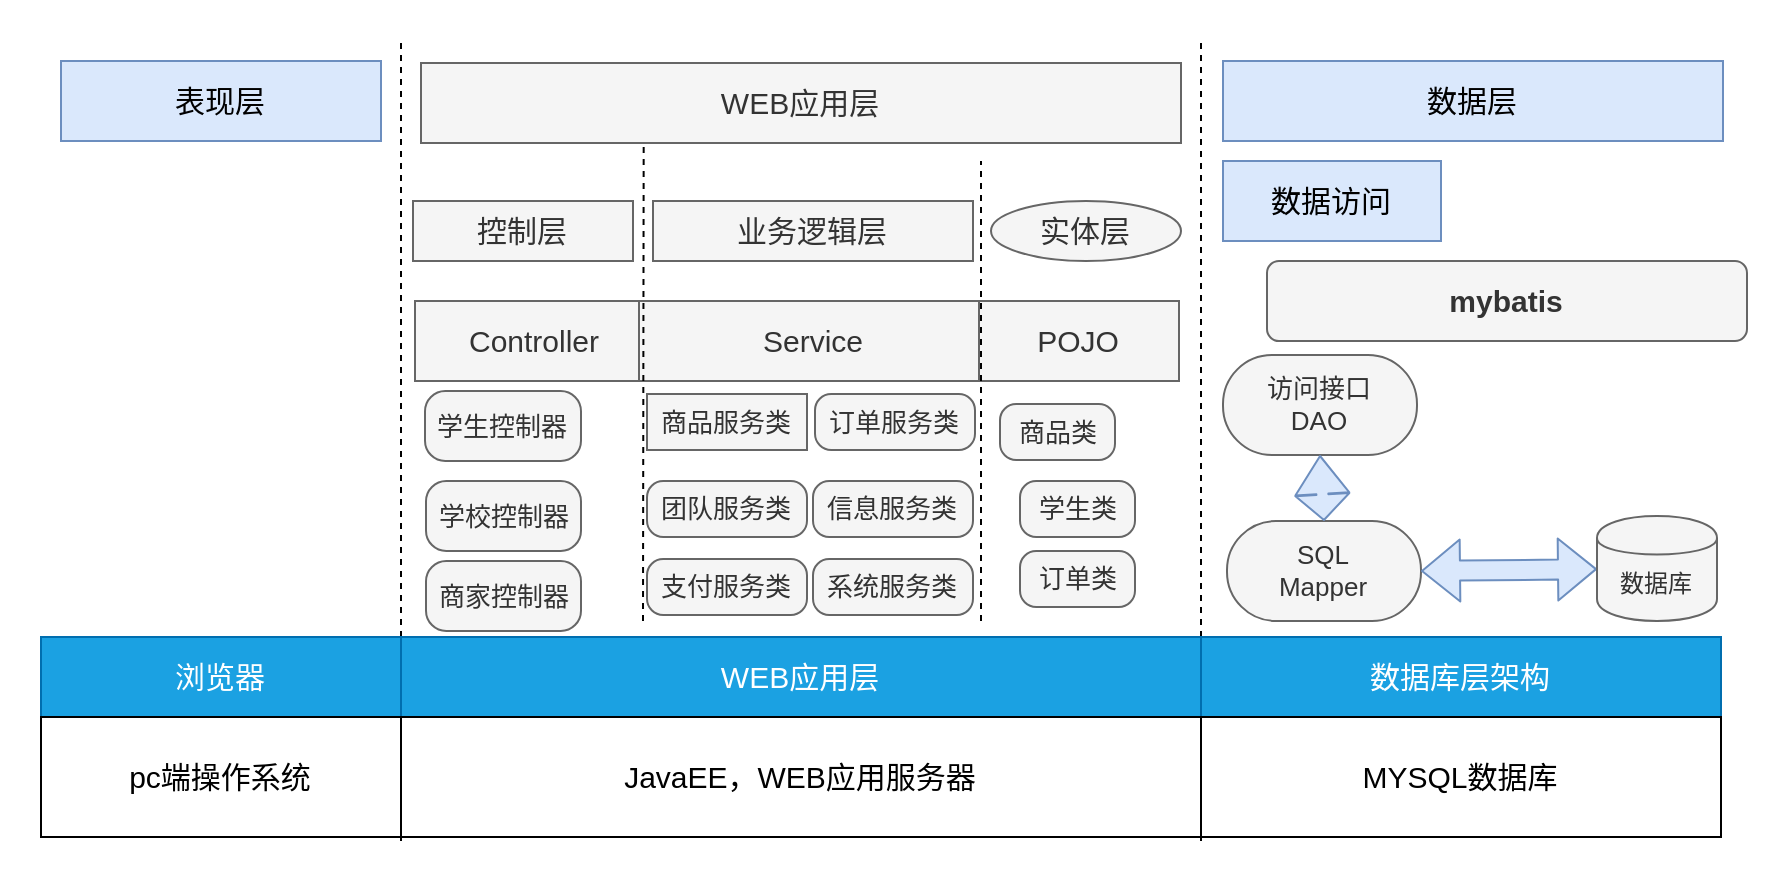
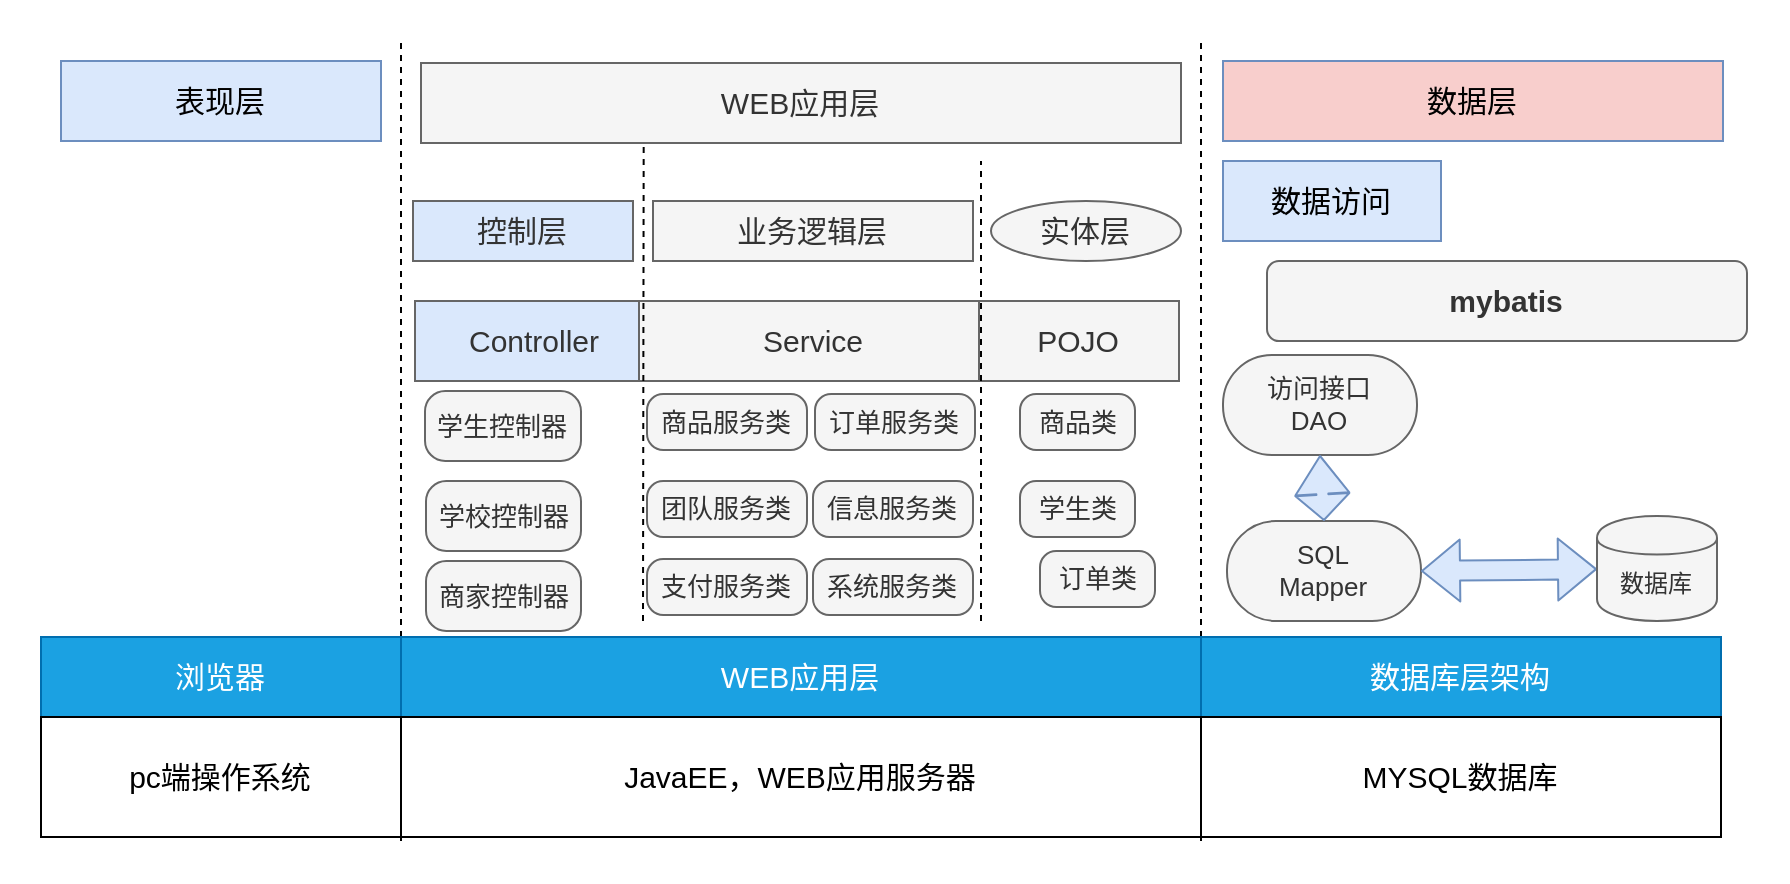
(1473, 101) -> (1473, 101)
(523, 231) -> (523, 231)
(535, 341) -> (535, 341)
(727, 422) -> (727, 422)
(1058, 432) -> (1078, 422)
(1078, 579) -> (1098, 579)
